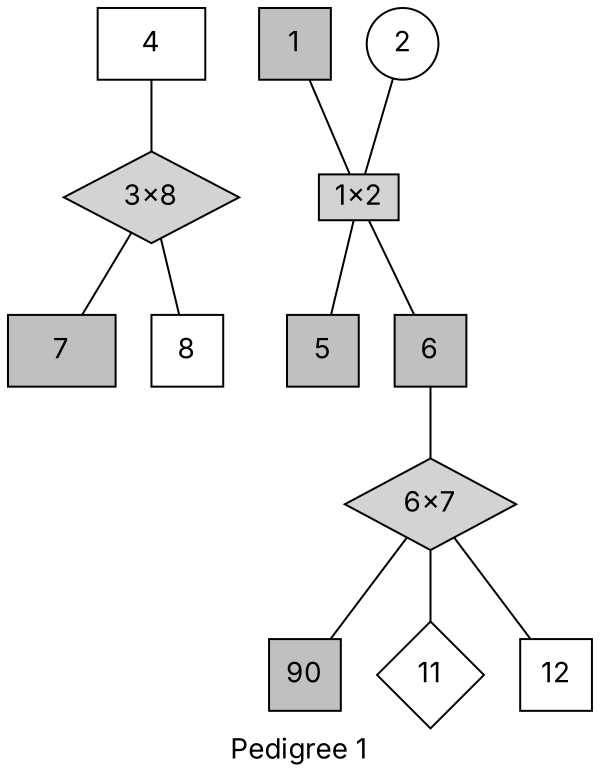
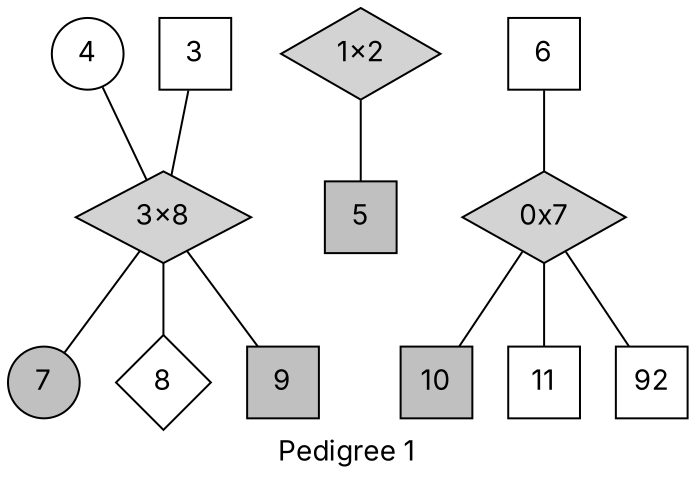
(151, 44) -> (88, 54)
(295, 44) -> none
(403, 44) -> none
none -> (195, 54)
(359, 197) -> (361, 54)
(392, 268) -> none
(62, 351) -> (44, 382)
(187, 351) -> (163, 382)
(430, 351) -> (544, 54)
none -> (283, 382)
(430, 504) -> (544, 217)
(305, 675) -> (436, 382)
(430, 675) -> (544, 382)
(556, 675) -> (652, 382)
